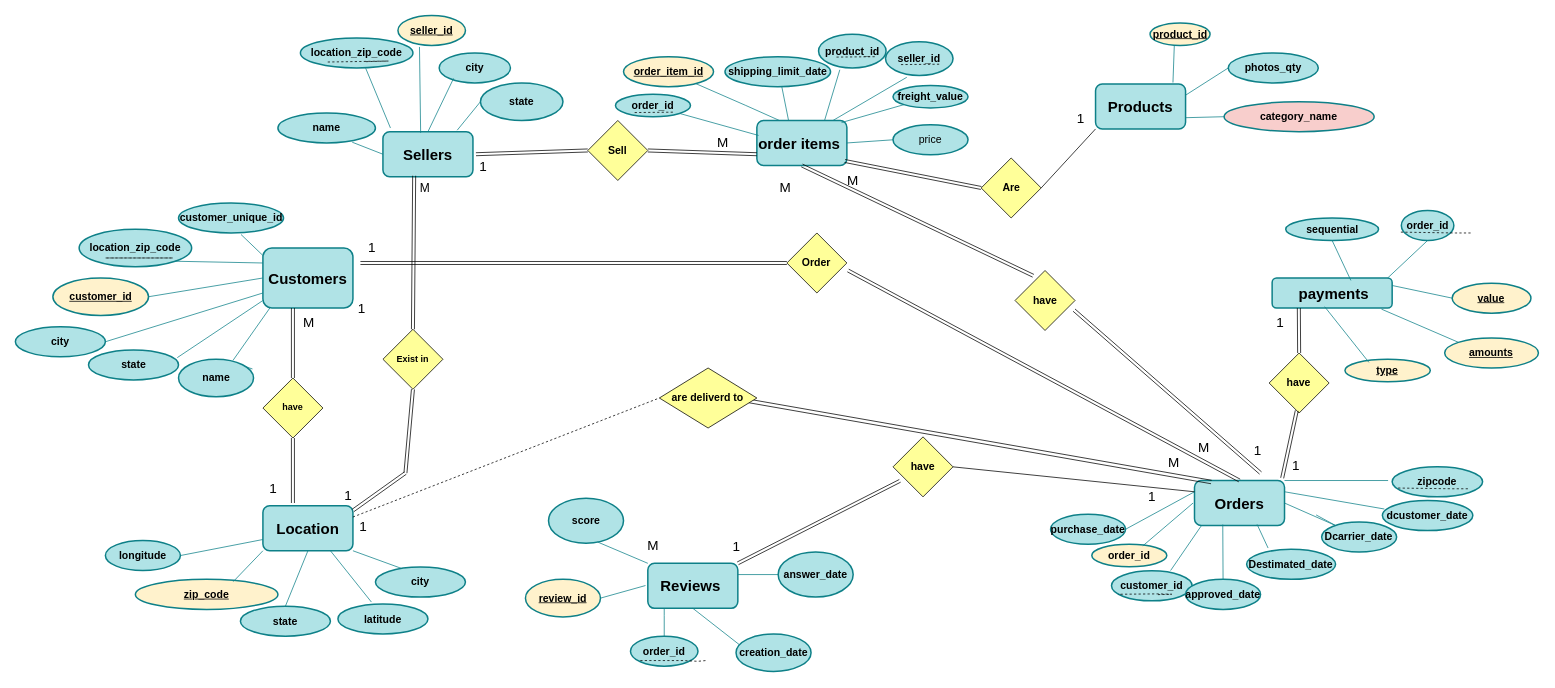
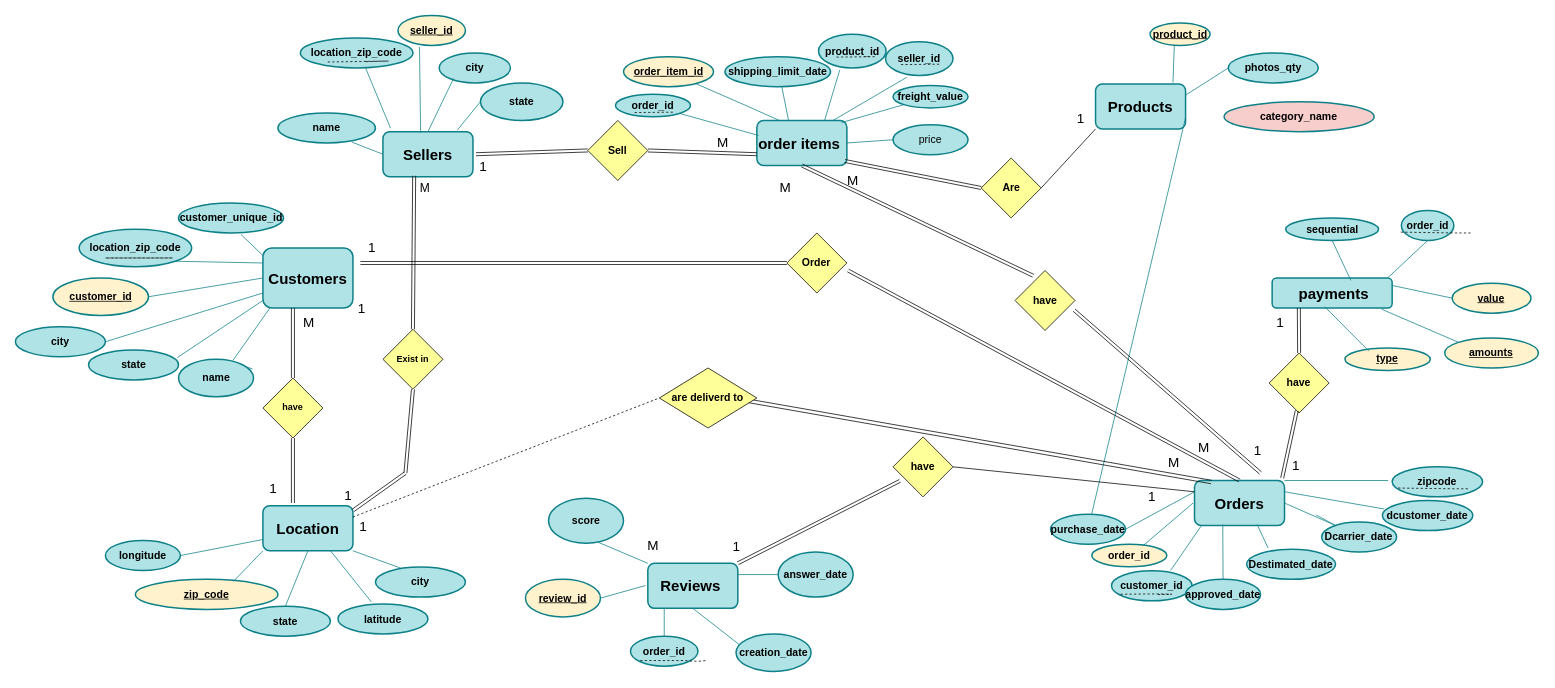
(1205, 117) -> (1156, 240)
(1387, 370) -> (1387, 359)
